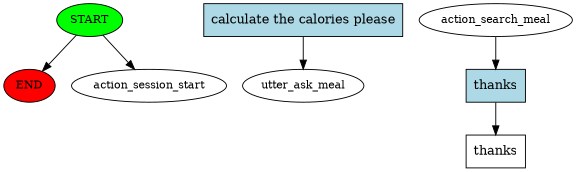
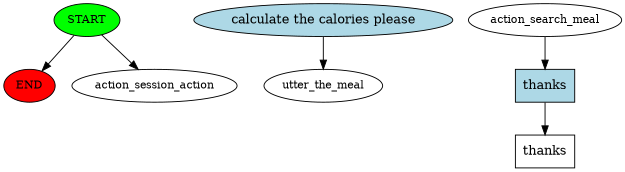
(303, 20) -> (323, 20)
(149, 86) -> (155, 86)
(303, 86) -> (323, 86)
